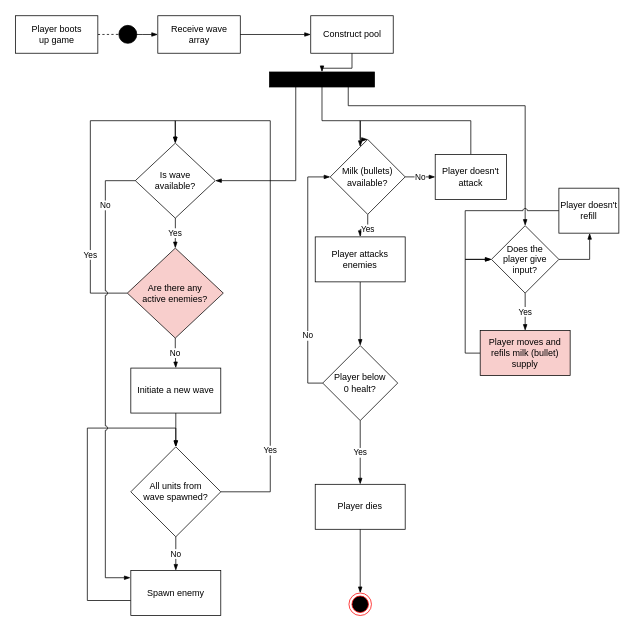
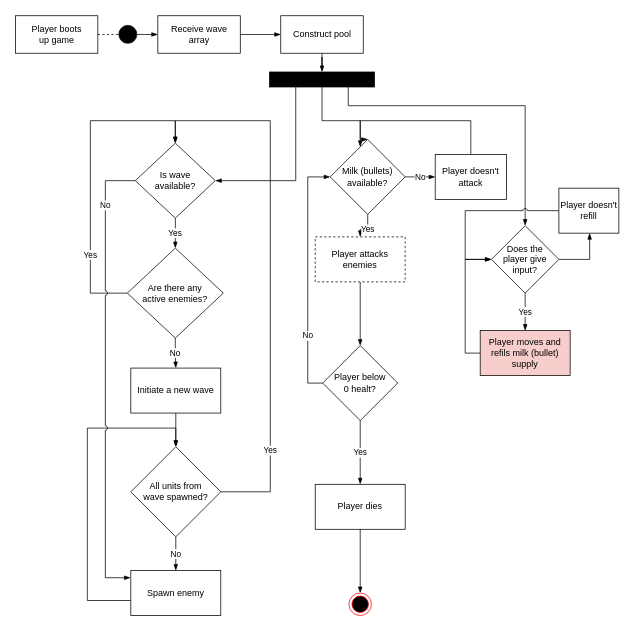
(352, 34) -> (322, 34)
(360, 259) -> (360, 259)
(175, 293) -> (175, 293)
